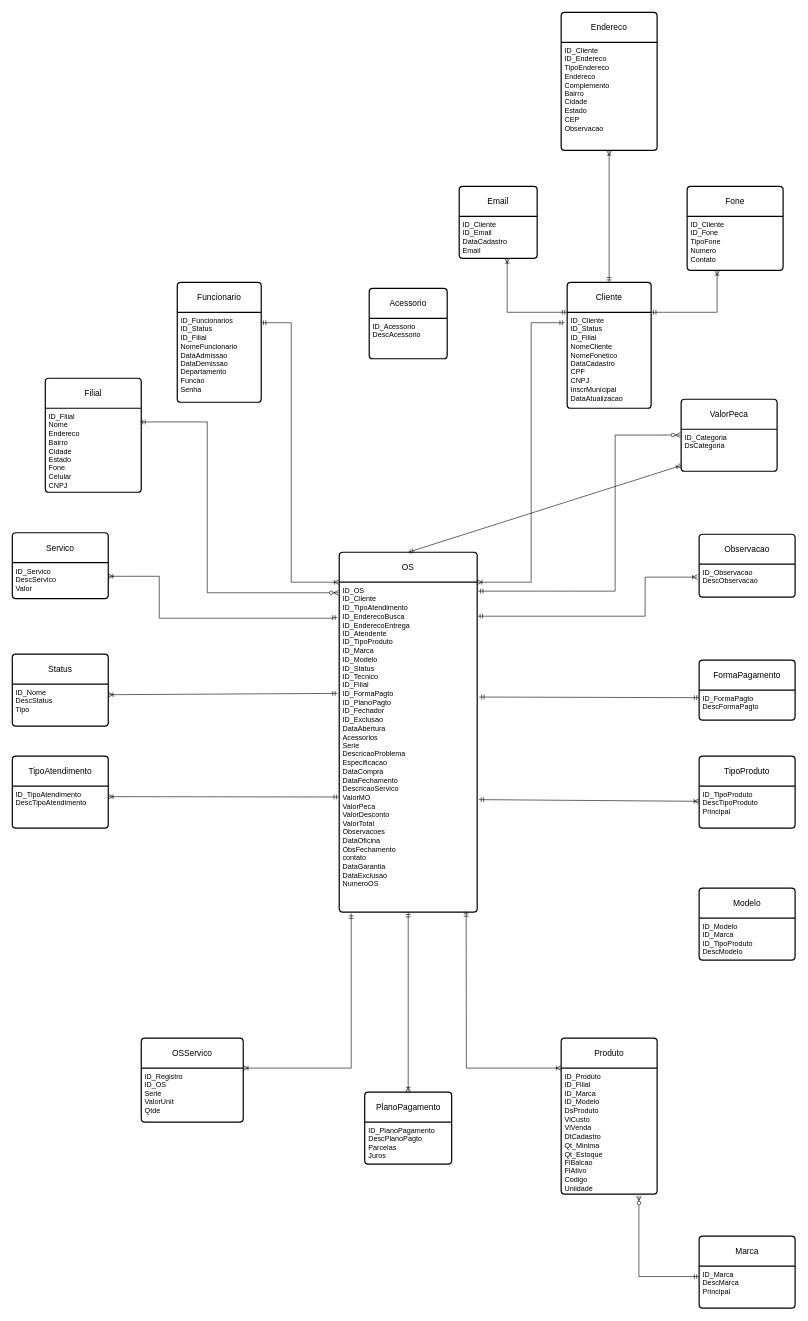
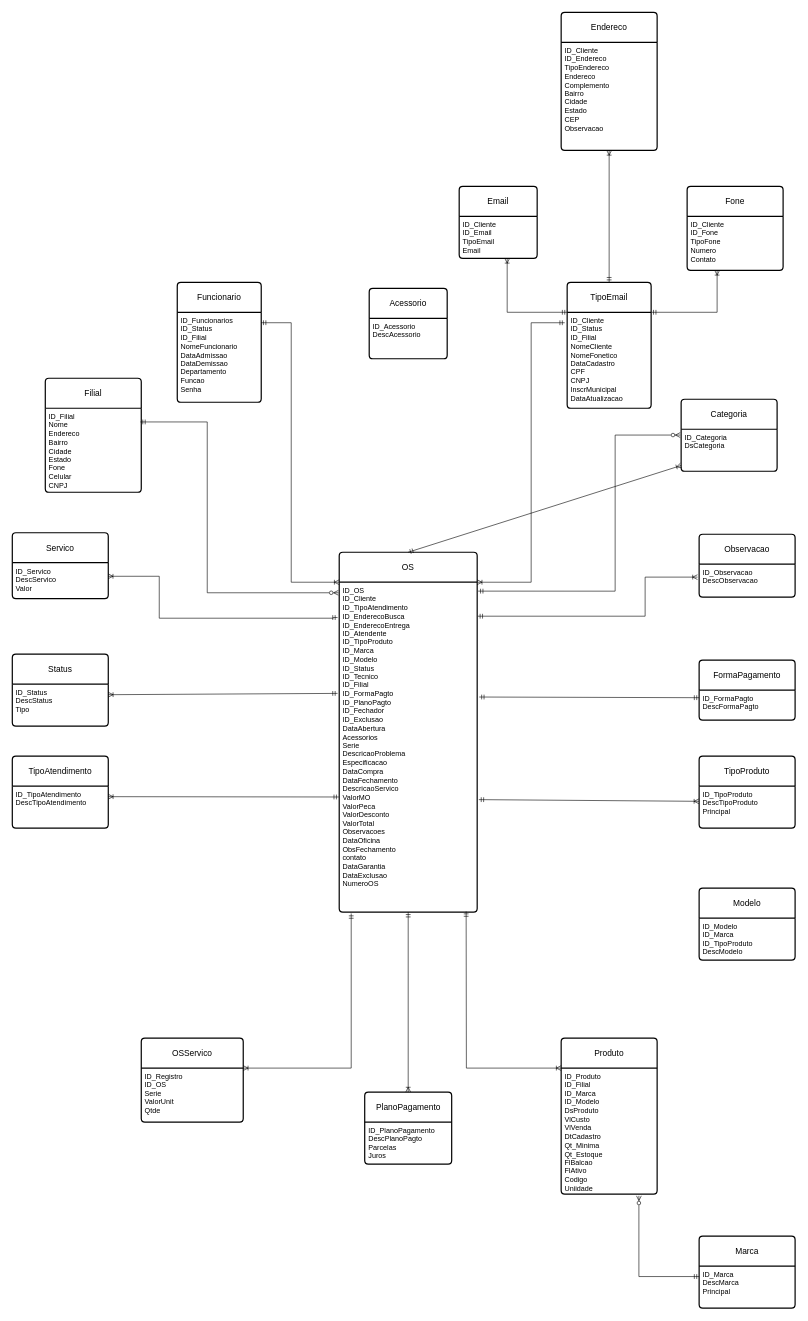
(487, 238) -> (481, 238)
(609, 297) -> (609, 297)
(729, 414) -> (729, 414)
(36, 701) -> (36, 701)
